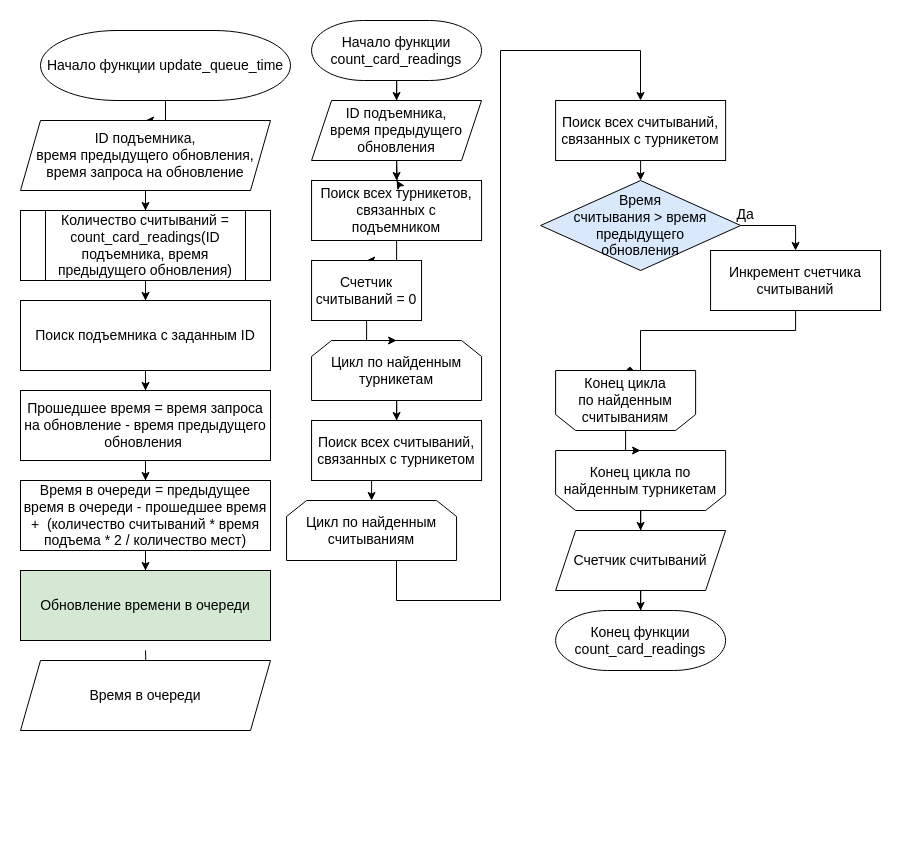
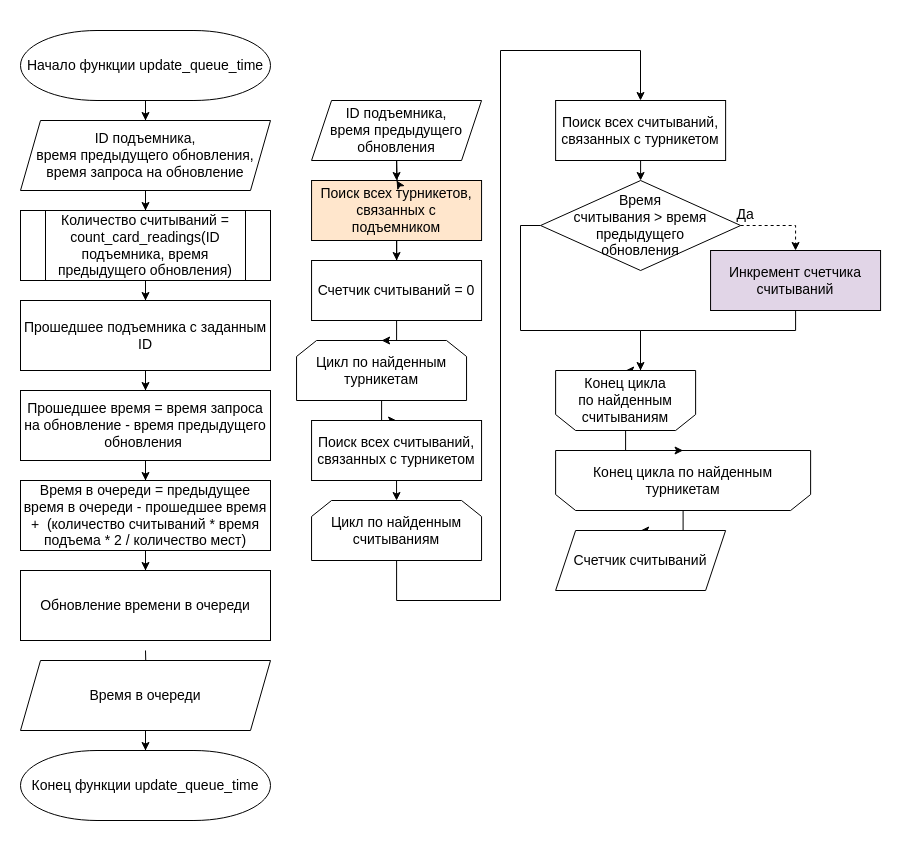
(397, 51) -> none
(166, 66) -> (146, 66)
(397, 95) -> none
(397, 211) -> (397, 211)
(641, 226) -> (641, 226)
(777, 226) -> (777, 226)
(796, 281) -> (796, 281)
(367, 291) -> (397, 291)
none -> (521, 327)
(146, 336) -> (146, 336)
(641, 369) -> (641, 369)
(397, 371) -> (382, 371)
(641, 481) -> (683, 481)
(372, 531) -> (397, 531)
(641, 605) -> none
(146, 606) -> (146, 606)
(641, 641) -> none
none -> (146, 745)
none -> (146, 786)
